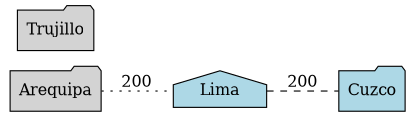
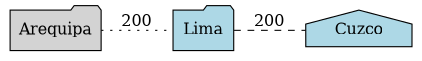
(56, 30) -> none
(220, 91) -> (203, 30)
(372, 91) -> (359, 30)
